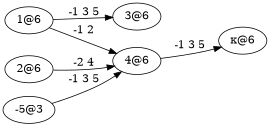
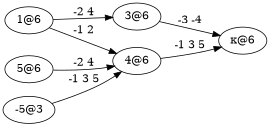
(84, 12) -> (84, 12)
none -> (186, 28)
(29, 69) -> (29, 69)
